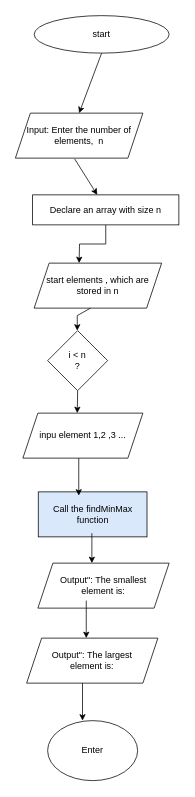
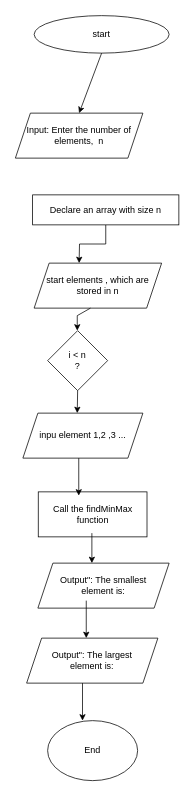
(84, 174) -> none
(93, 514) -> (93, 514)
(93, 750) -> (93, 750)
